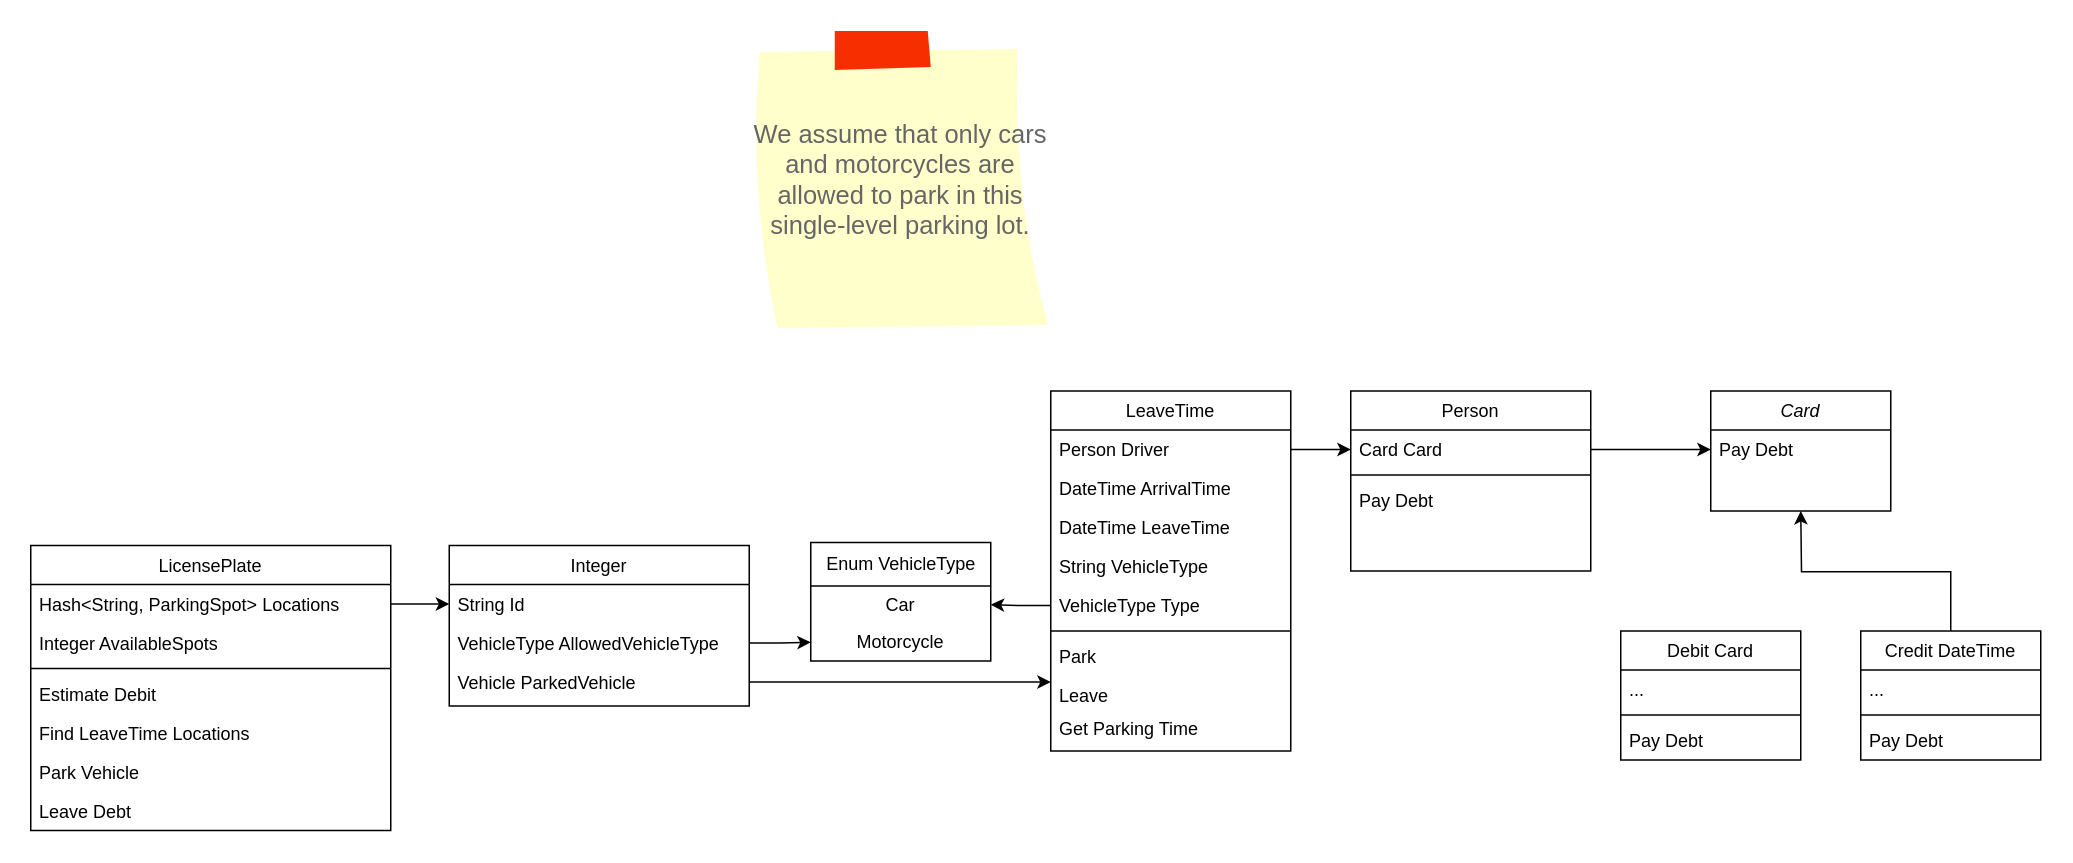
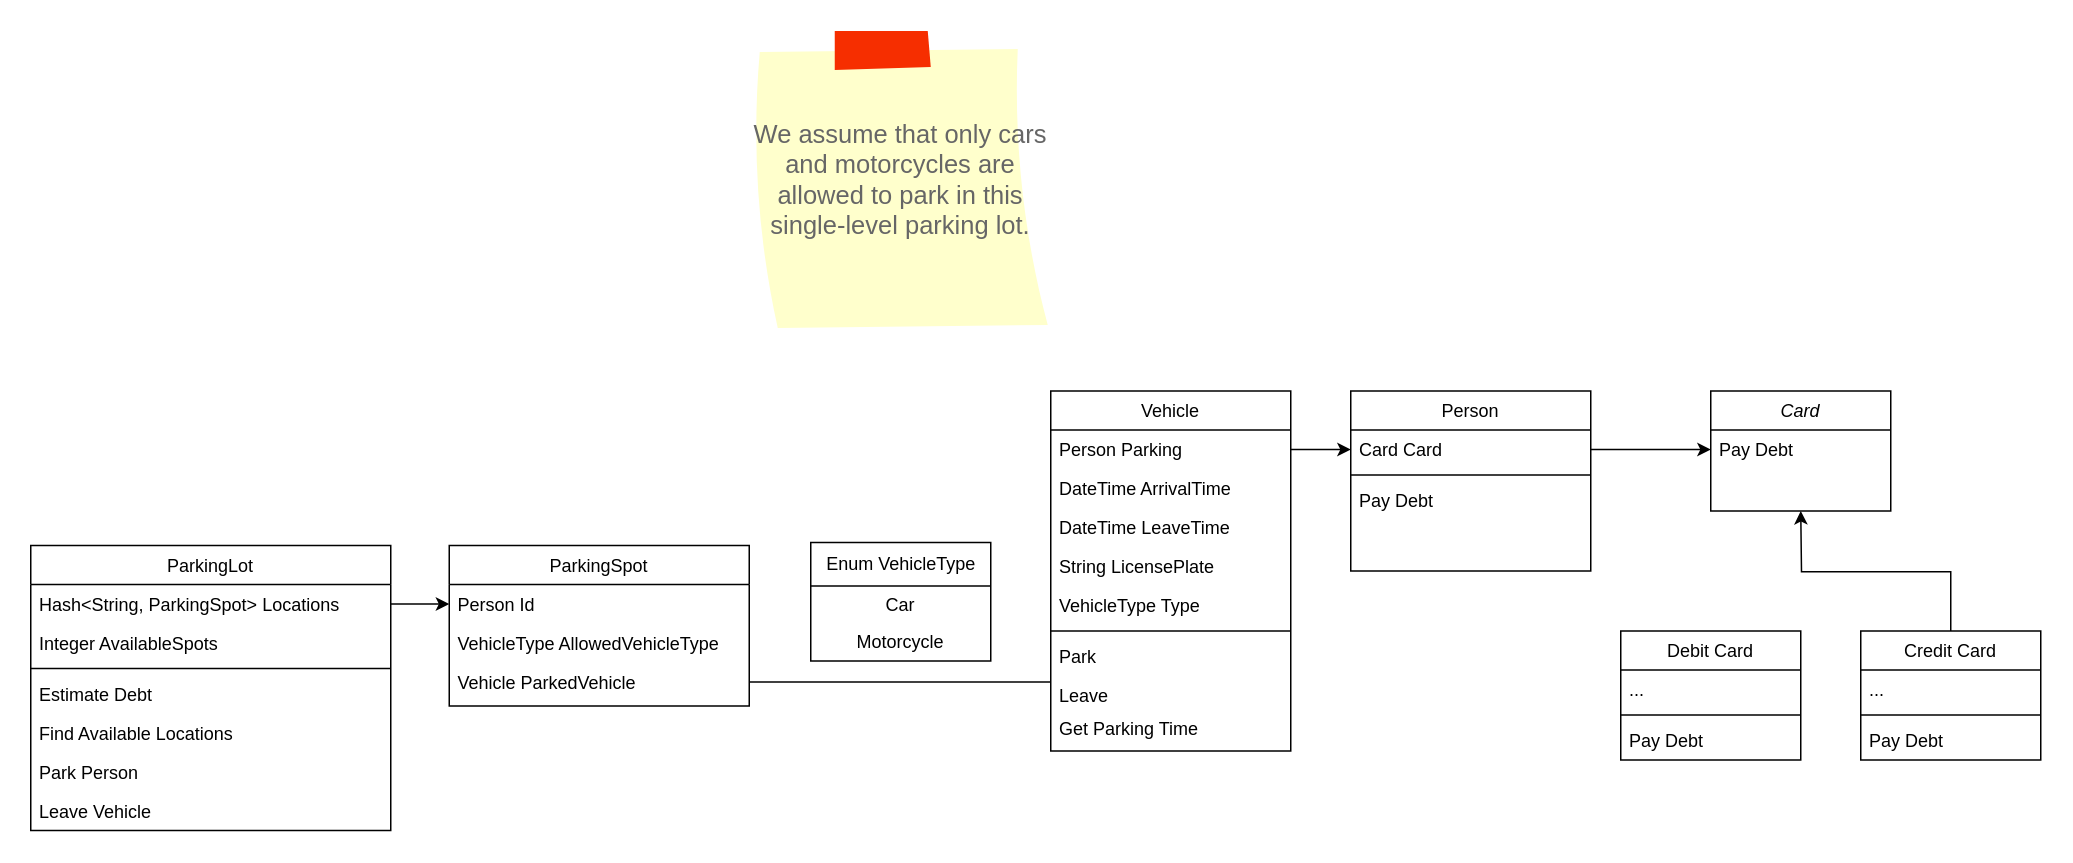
(1170, 411) -> (1170, 411)
(1120, 450) -> (1125, 450)
(210, 566) -> (210, 566)
(599, 566) -> (599, 566)
(1140, 567) -> (1145, 567)
(498, 605) -> (501, 605)
(1025, 605) -> none
(776, 643) -> none
(1950, 651) -> (1950, 651)
(1039, 682) -> (1042, 682)
(103, 695) -> (100, 695)
(148, 734) -> (144, 734)
(92, 773) -> (92, 773)
(87, 812) -> (98, 812)
